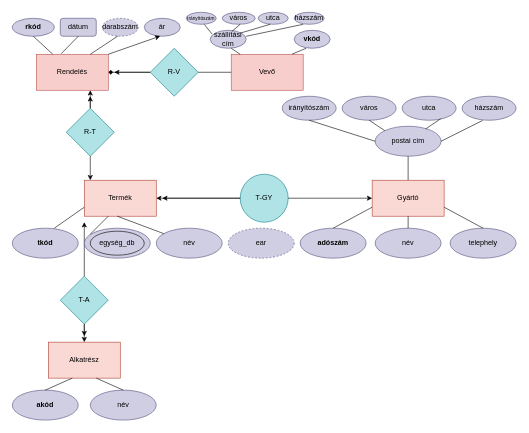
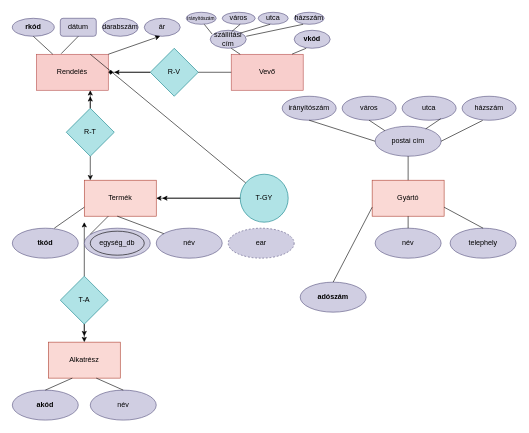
(120, 27) -> (120, 27)
(103, 46) -> (168, 118)
(366, 198) -> none
(333, 243) -> (333, 297)
